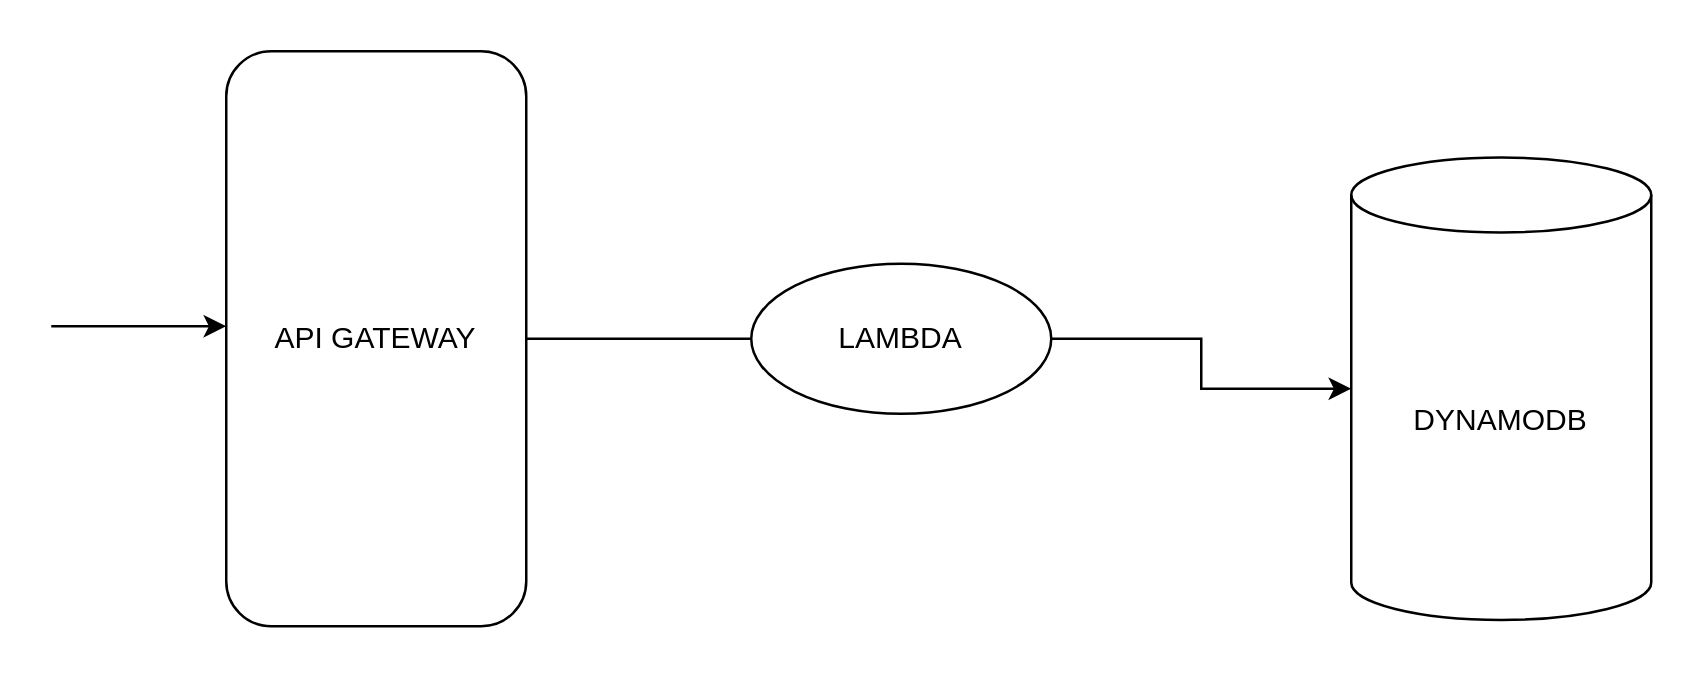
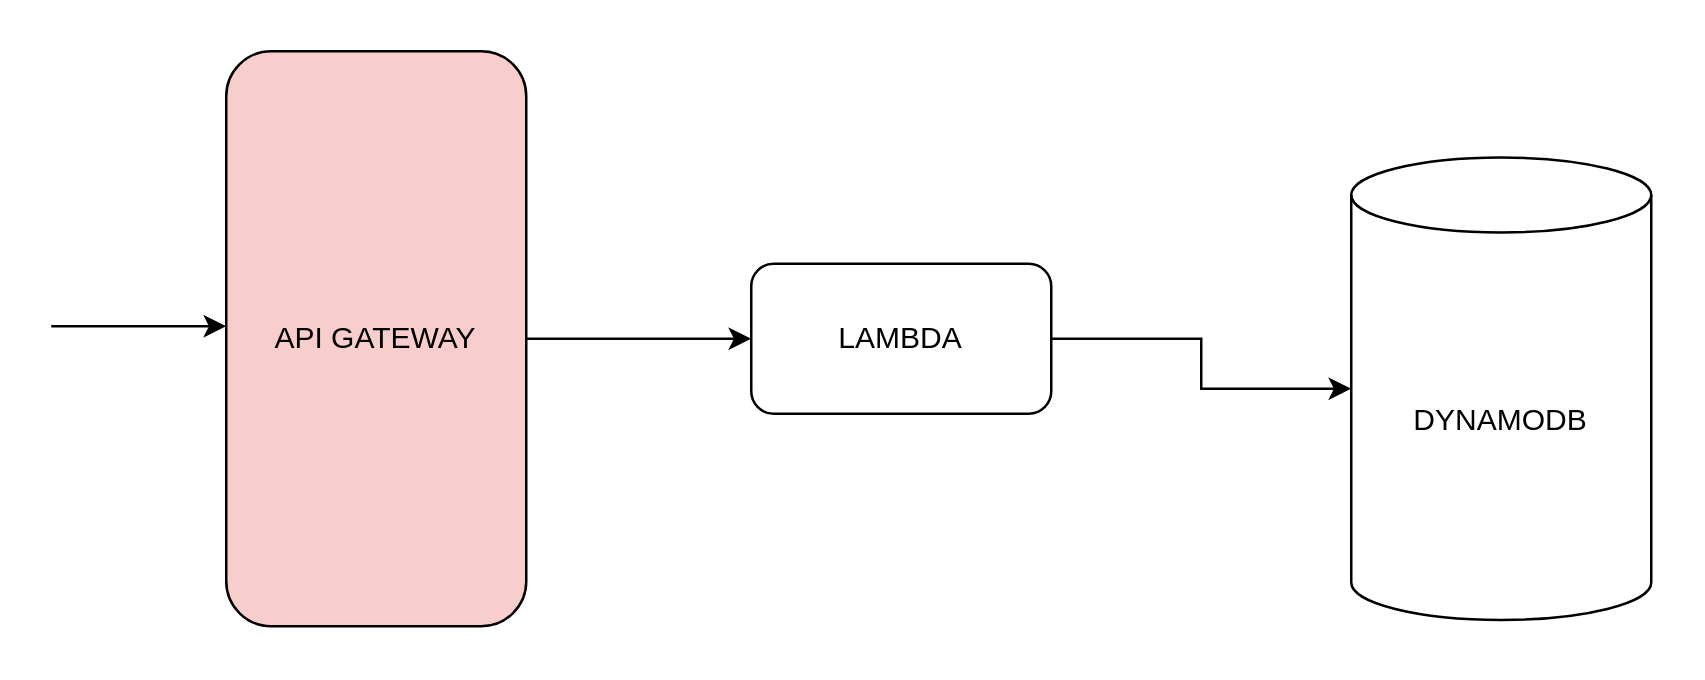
(376, 339) -> (376, 339)
(740, 339) -> (733, 339)
(901, 339) -> (901, 339)
